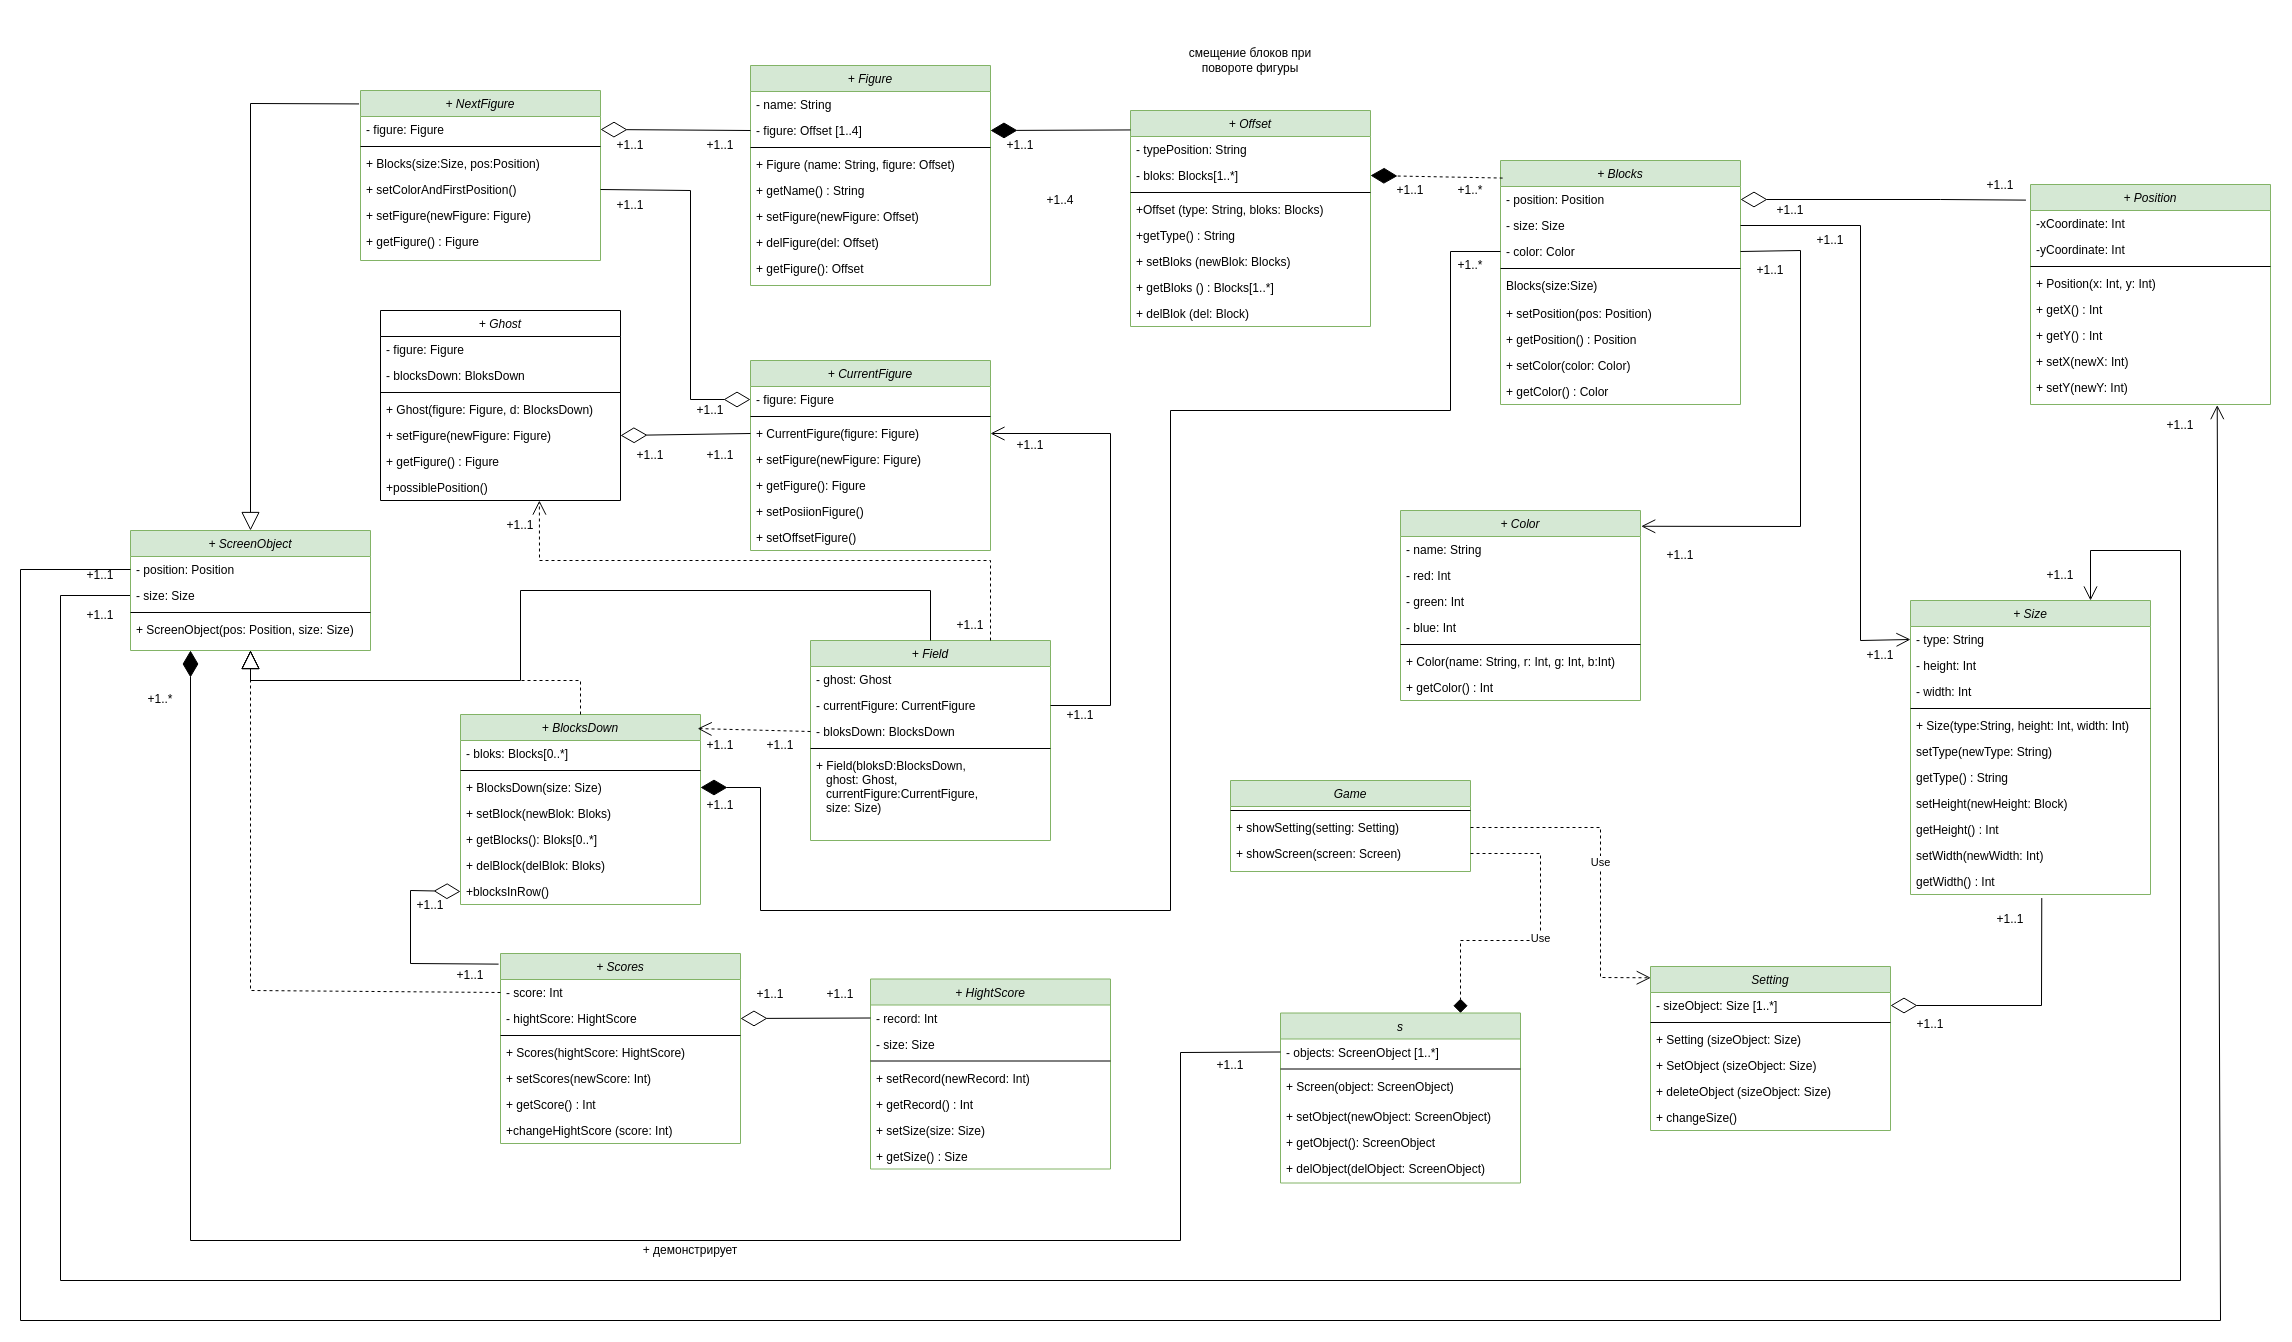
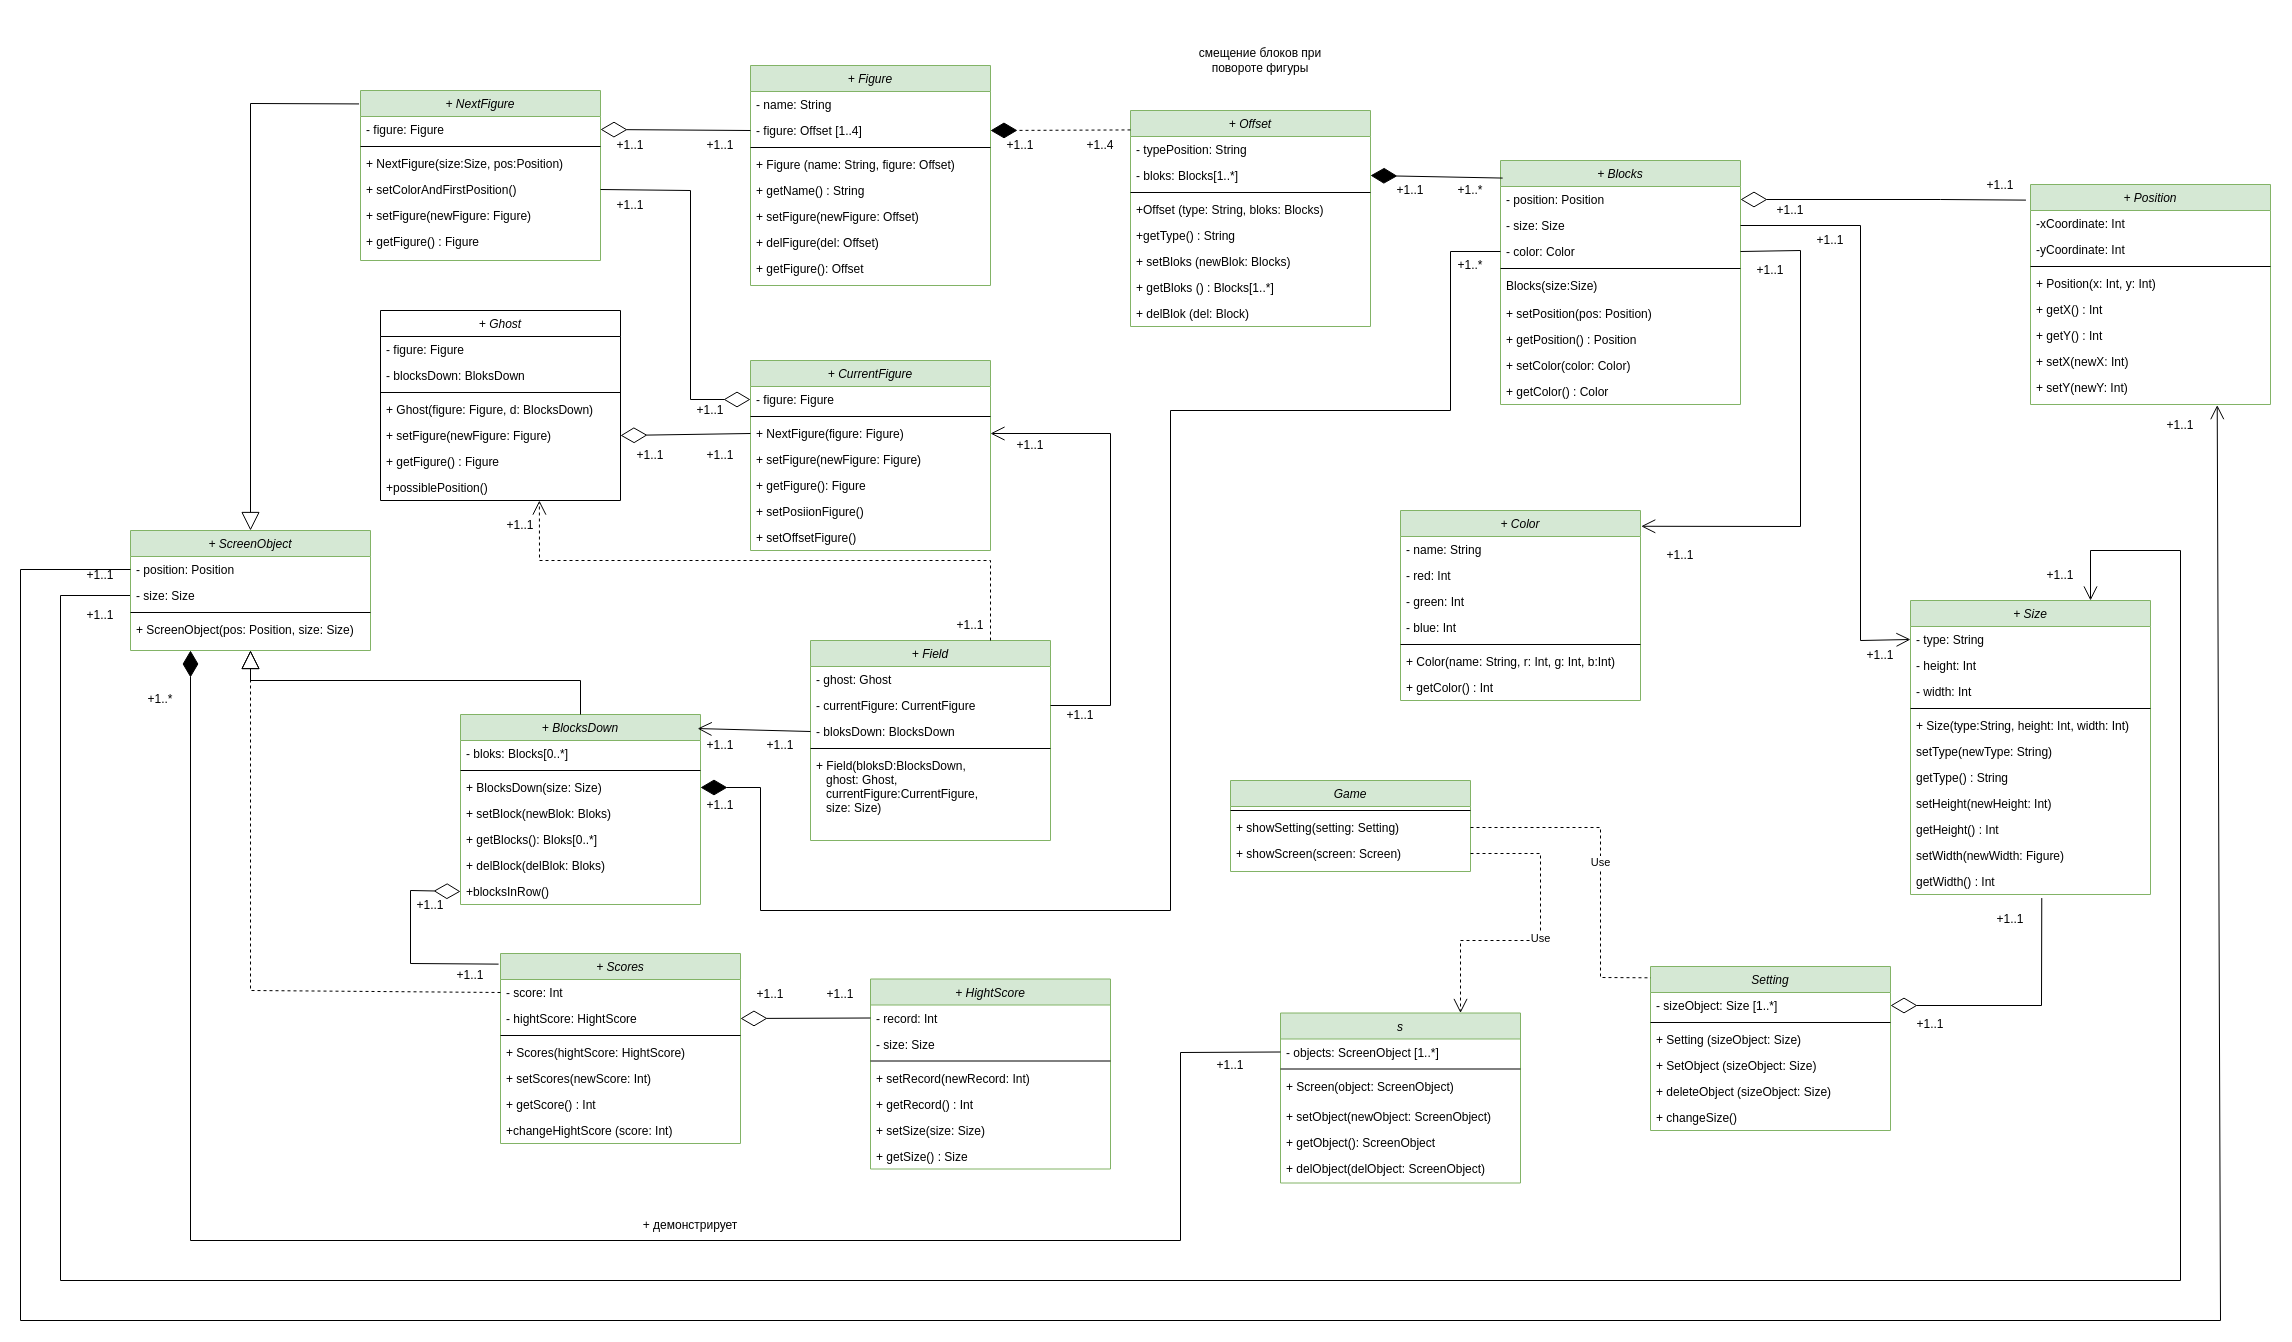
(1251, 61) -> (1261, 61)
(1072, 130) -> (1072, 130)
(461, 164) -> (475, 164)
(1450, 177) -> (1450, 177)
(1061, 201) -> (1101, 146)
(851, 434) -> (841, 434)
(707, 591) -> none
(568, 681) -> (568, 681)
(755, 730) -> (755, 730)
(1999, 804) -> (1994, 804)
(1987, 856) -> (1996, 856)
(1645, 978) -> (1646, 978)
(1461, 998) -> (1461, 1004)
(691, 1251) -> (691, 1226)
